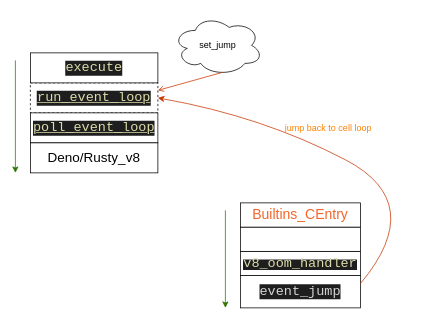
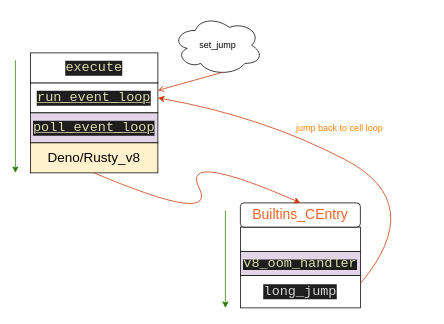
(94, 98) -> (94, 98)
(94, 128) -> (94, 128)
(329, 128) -> (340, 128)
(94, 158) -> (94, 158)
none -> (201, 192)
(300, 215) -> (300, 215)
(300, 263) -> (300, 263)
(300, 291) -> (300, 291)
